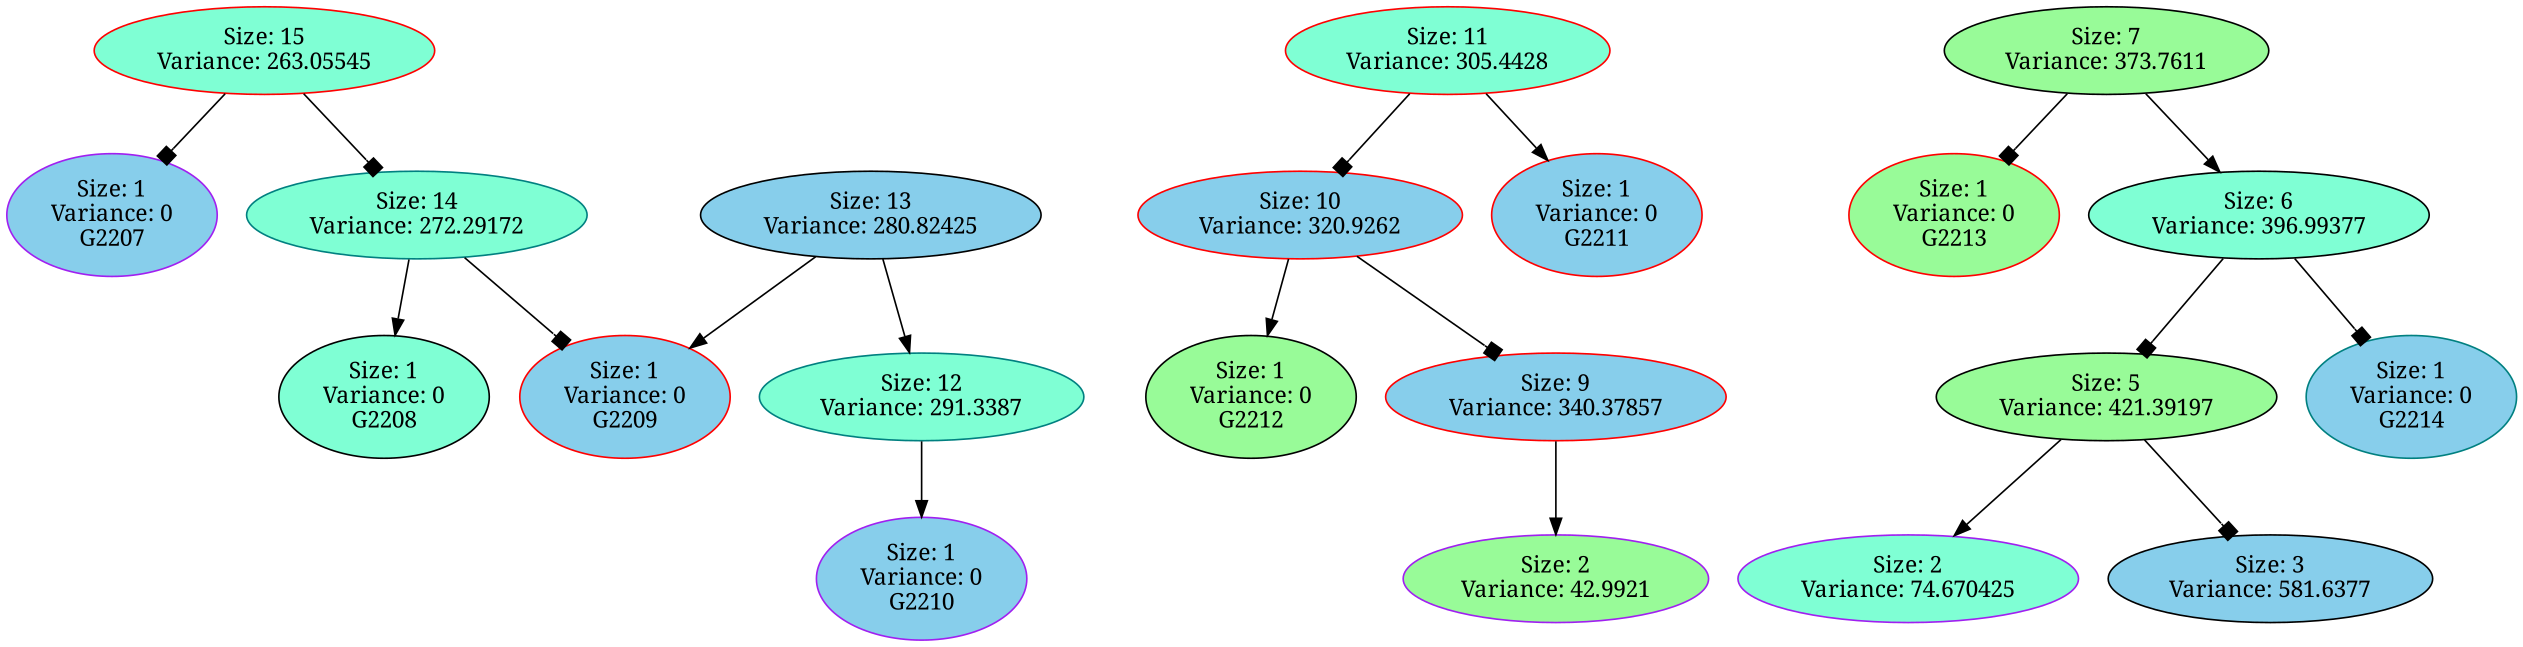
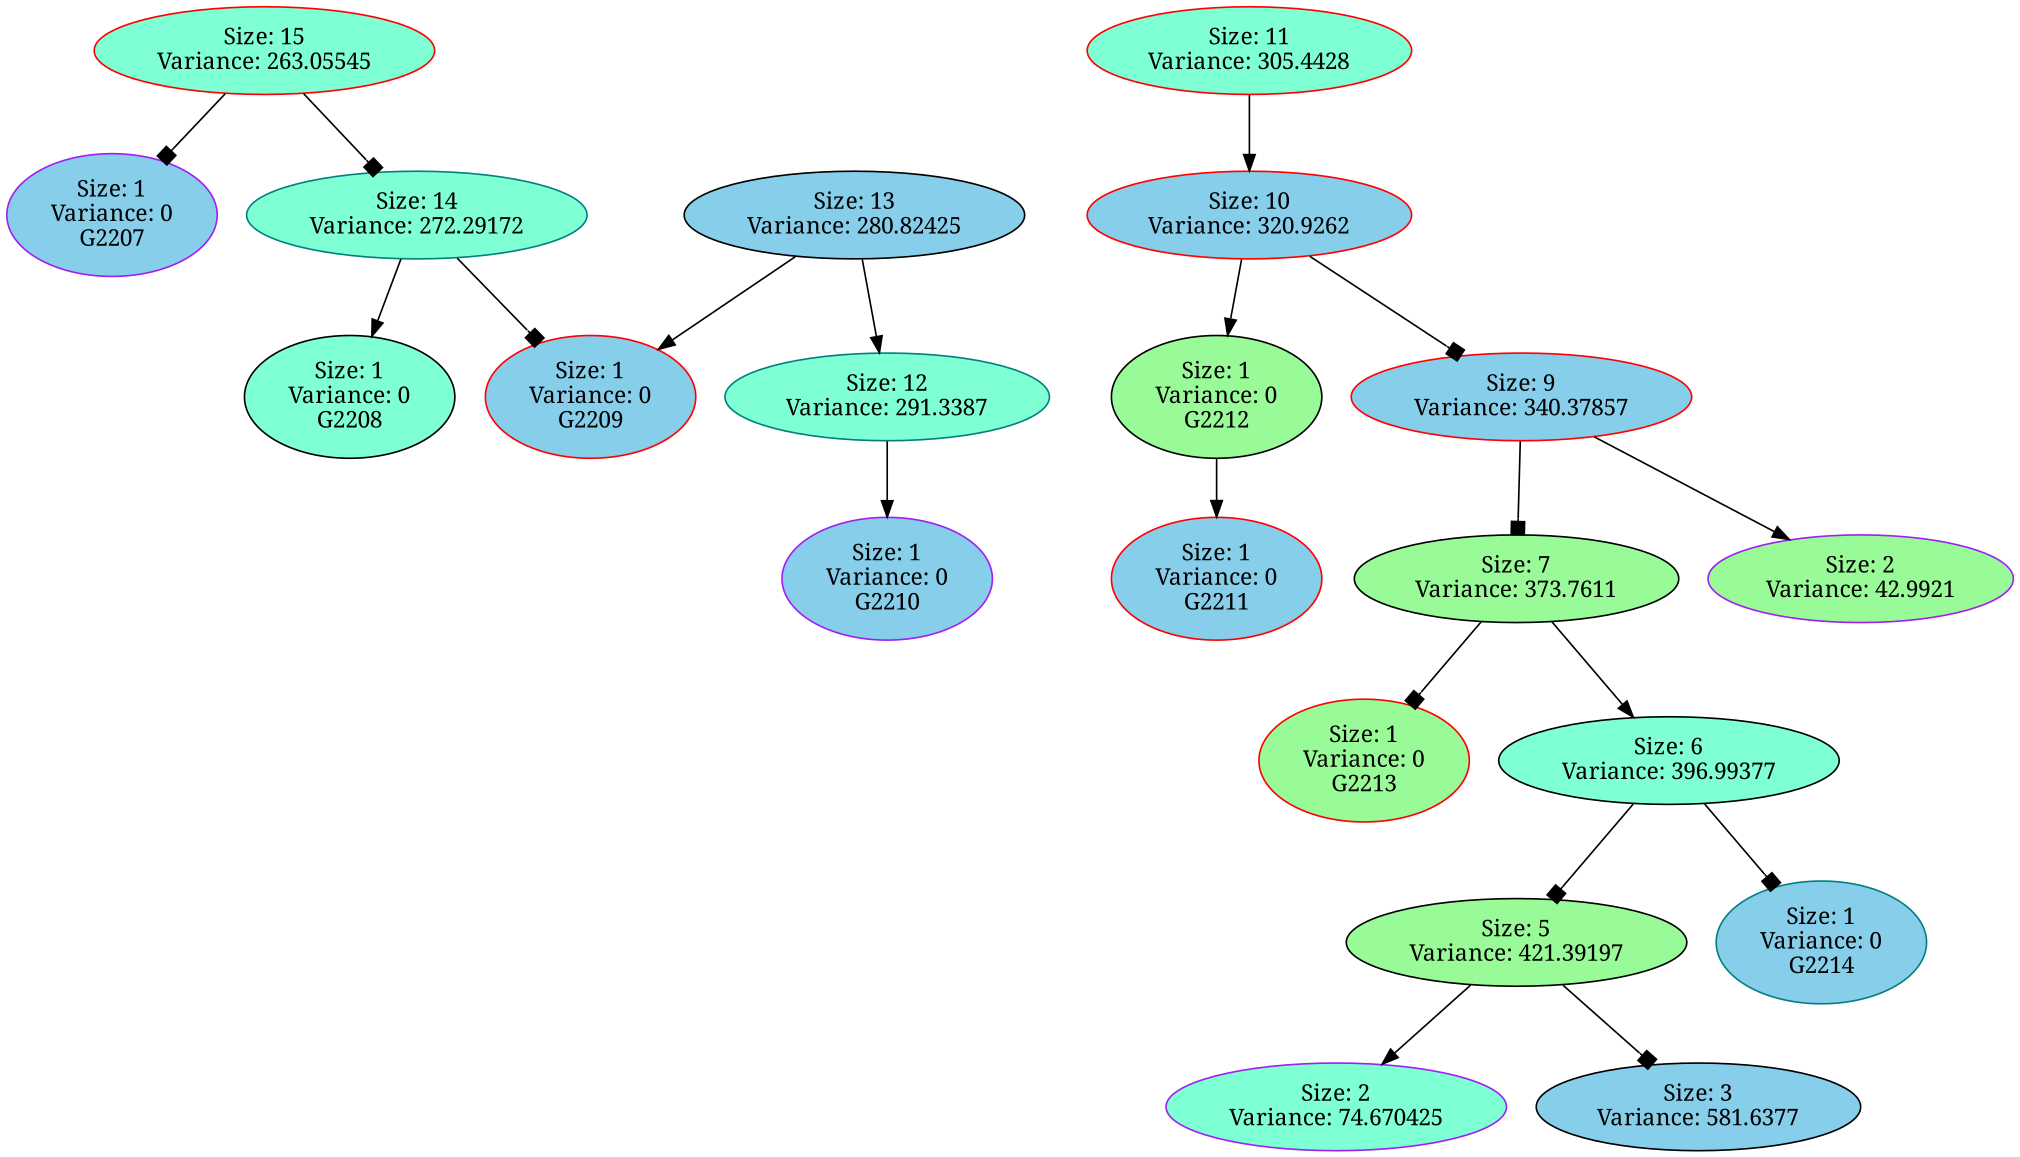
(1511, 121) -> (1217, 479)
(1380, 127) -> (1249, 125)
none -> (1519, 480)
